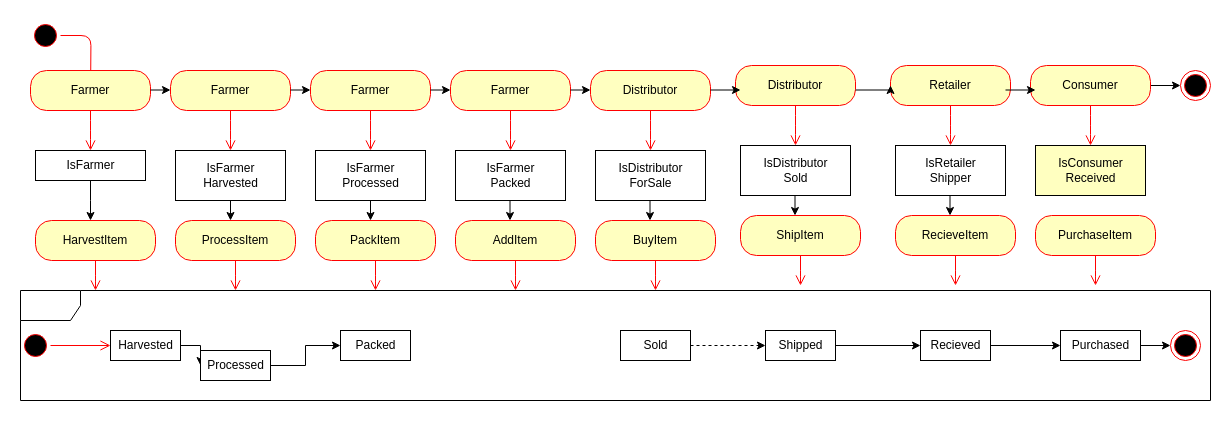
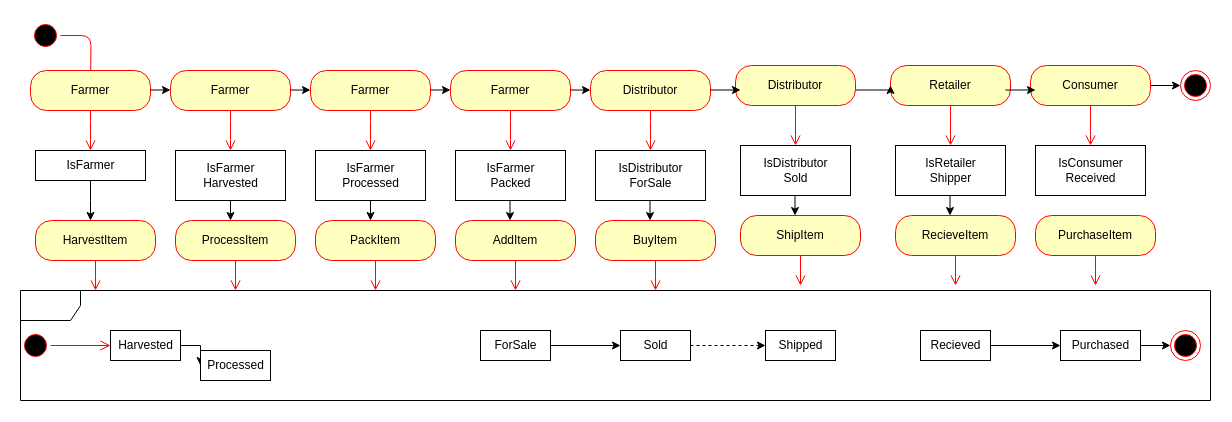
(1091, 171) -> (1091, 171)
(376, 346) -> none
none -> (516, 346)
none -> (582, 346)
(875, 346) -> none
(306, 360) -> none
